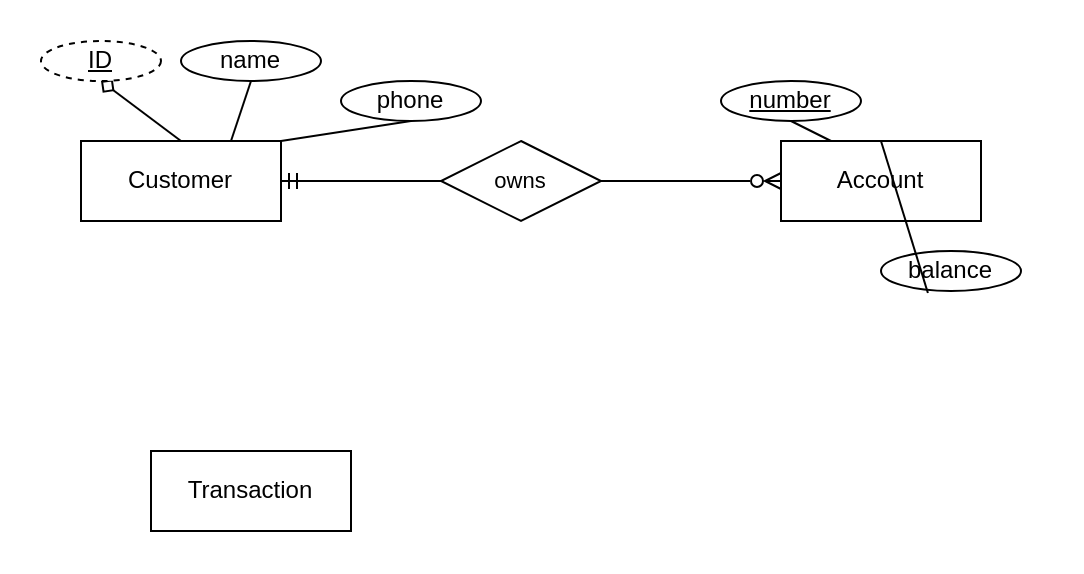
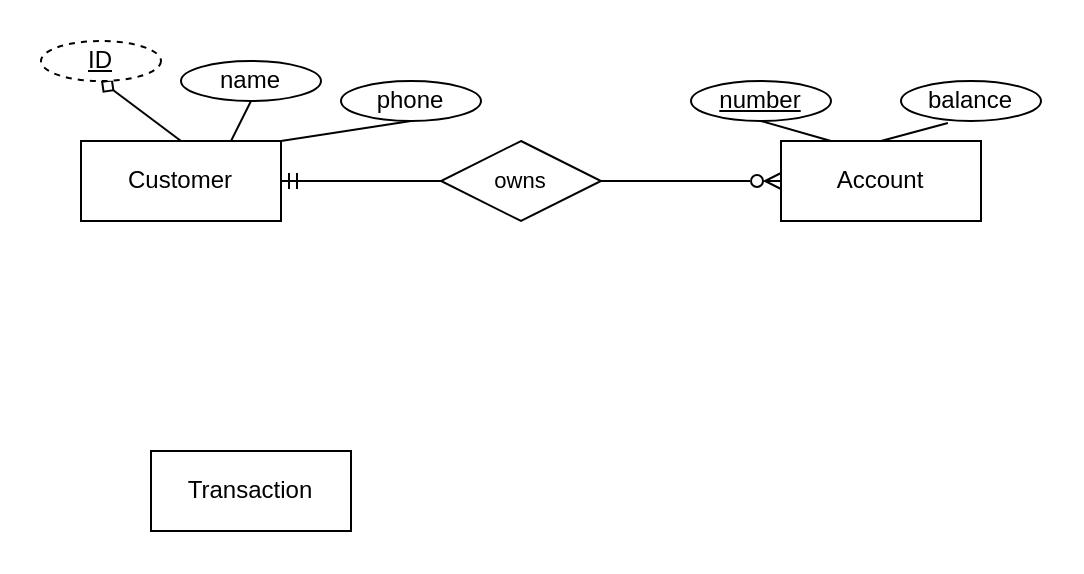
(251, 61) -> (251, 81)
(791, 101) -> (761, 101)
(951, 271) -> (971, 101)
